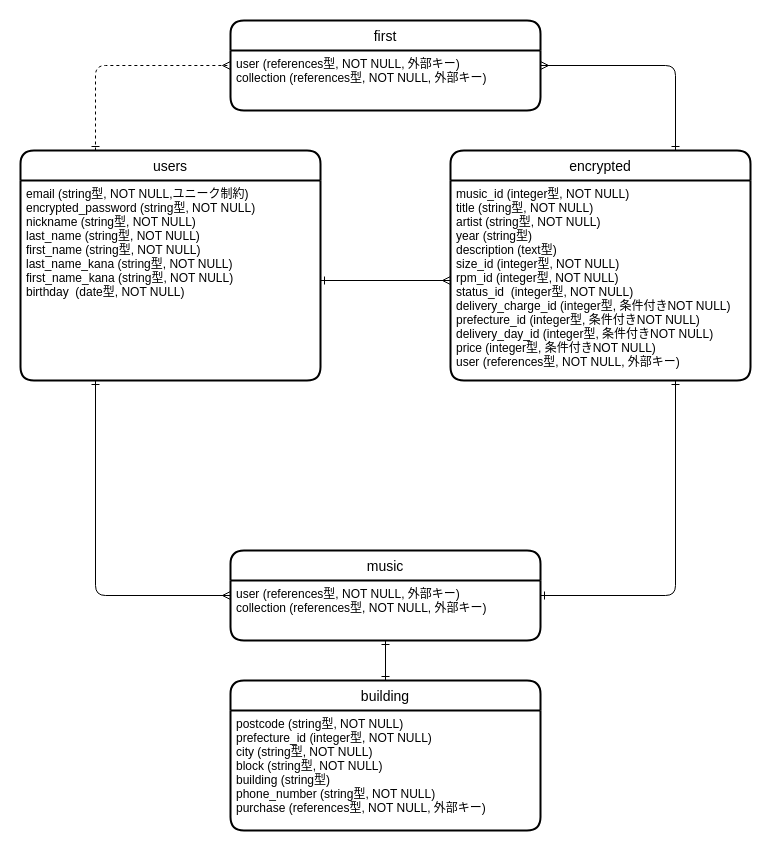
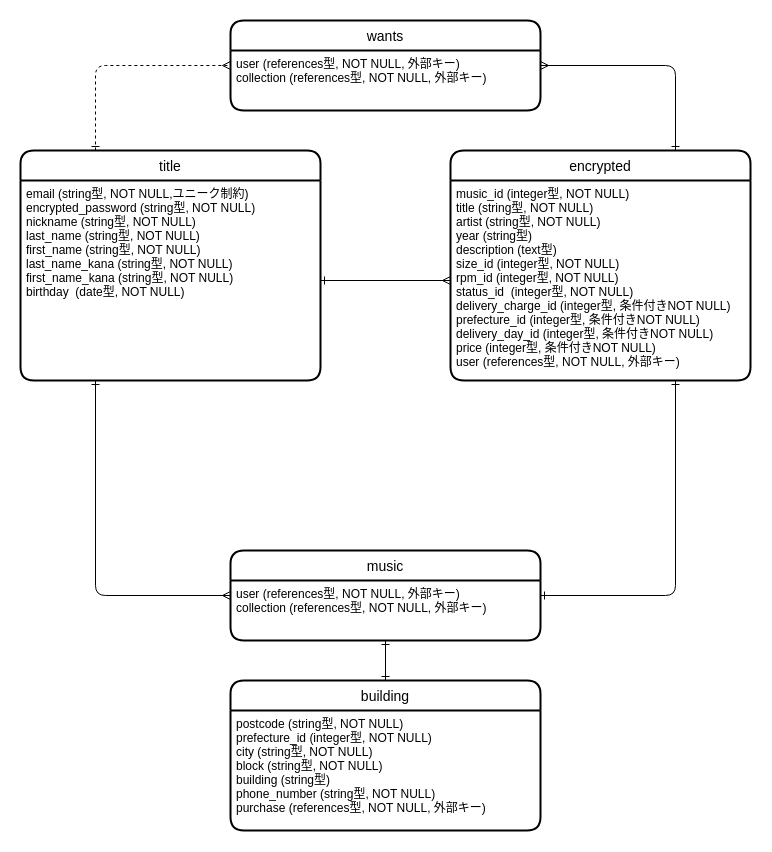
(385, 36) -> (385, 36)
(170, 166) -> (170, 166)
